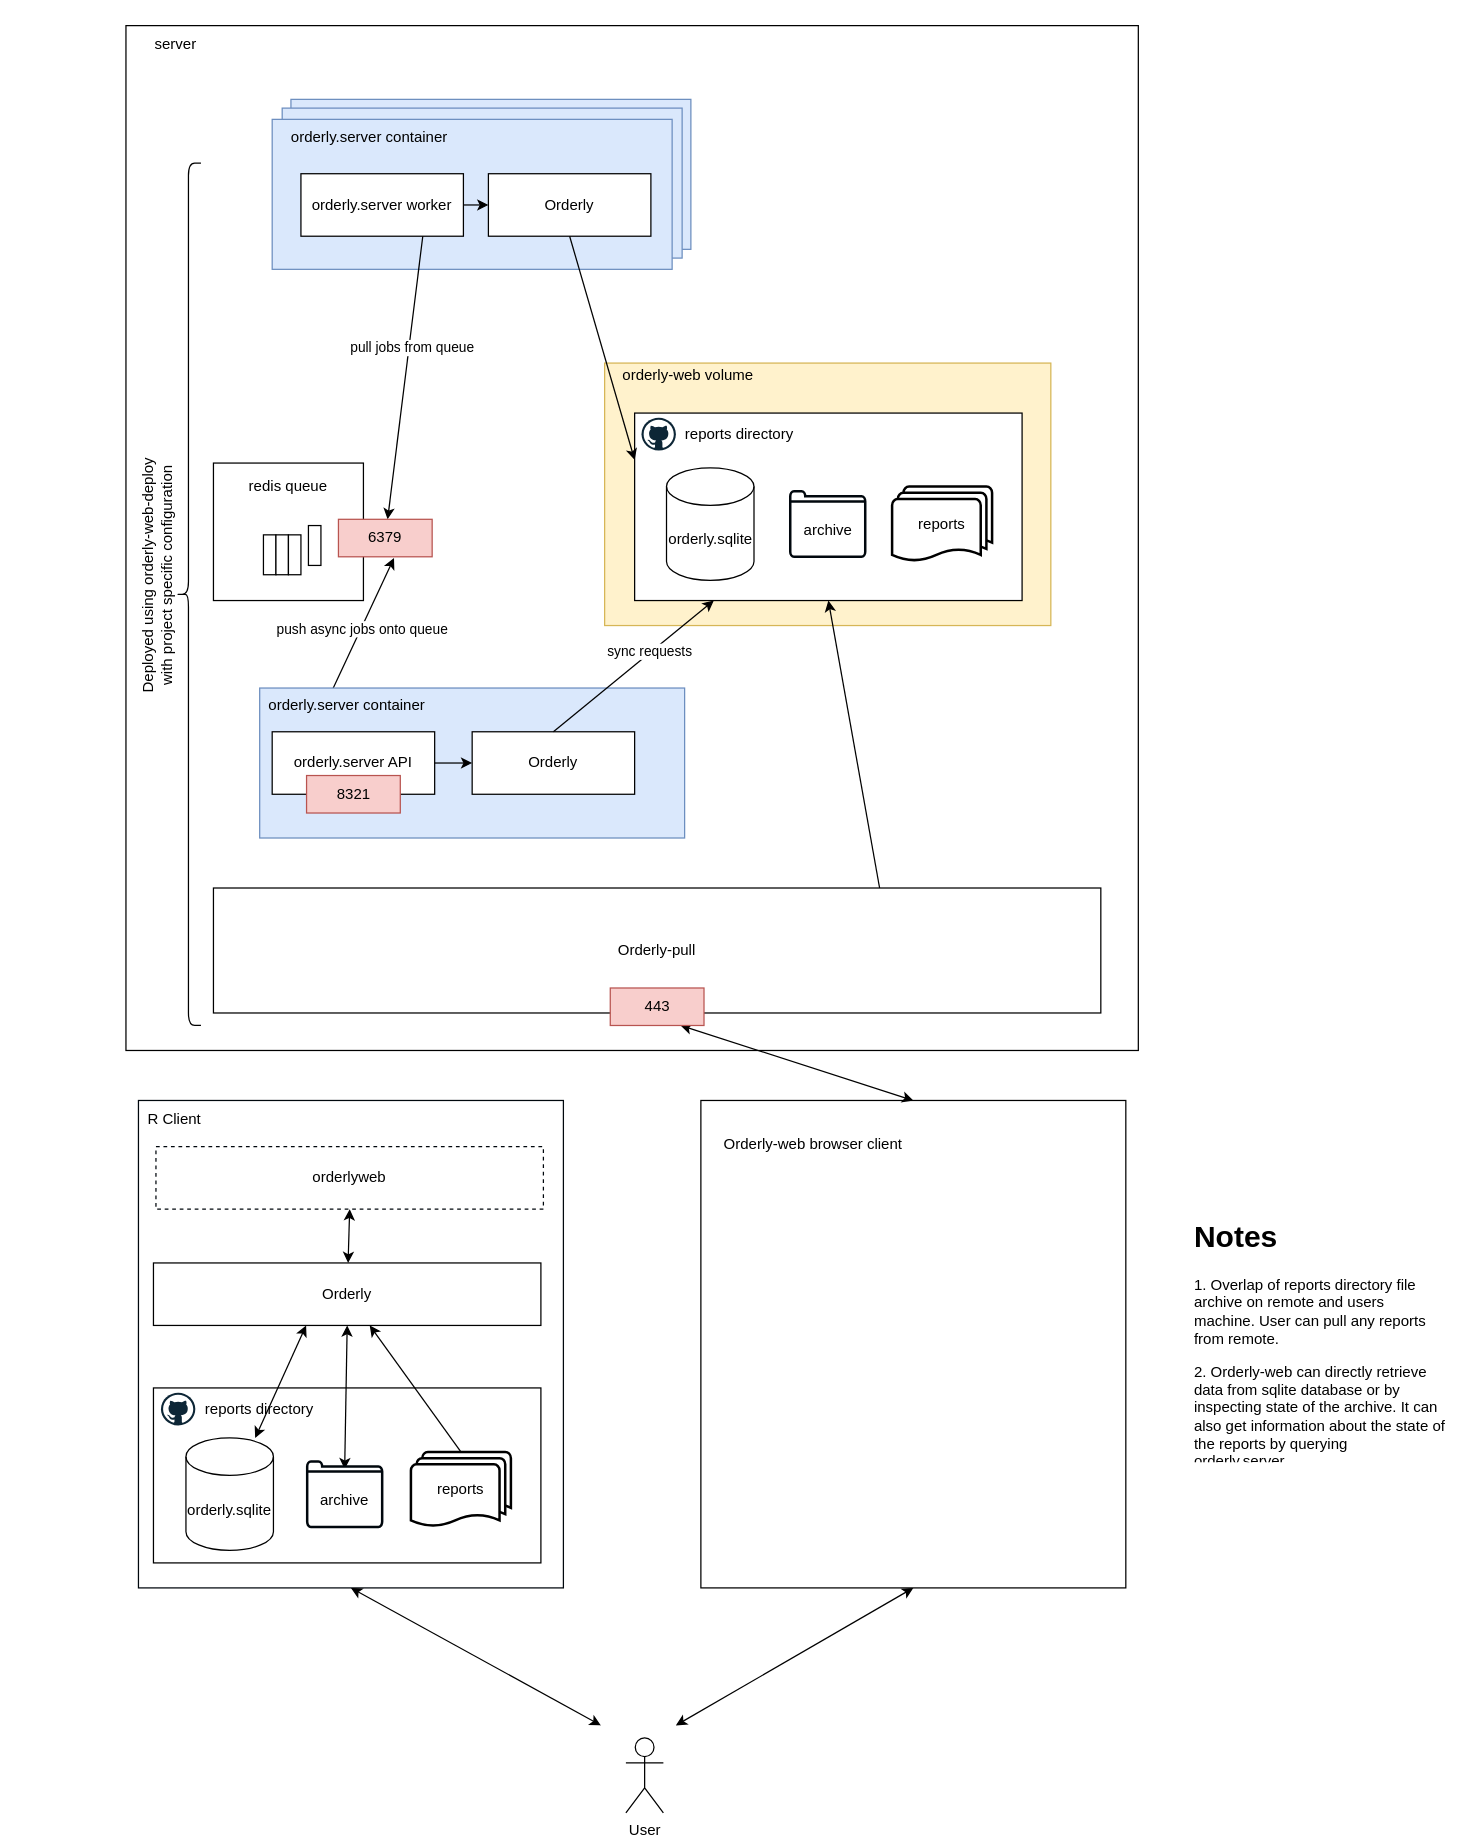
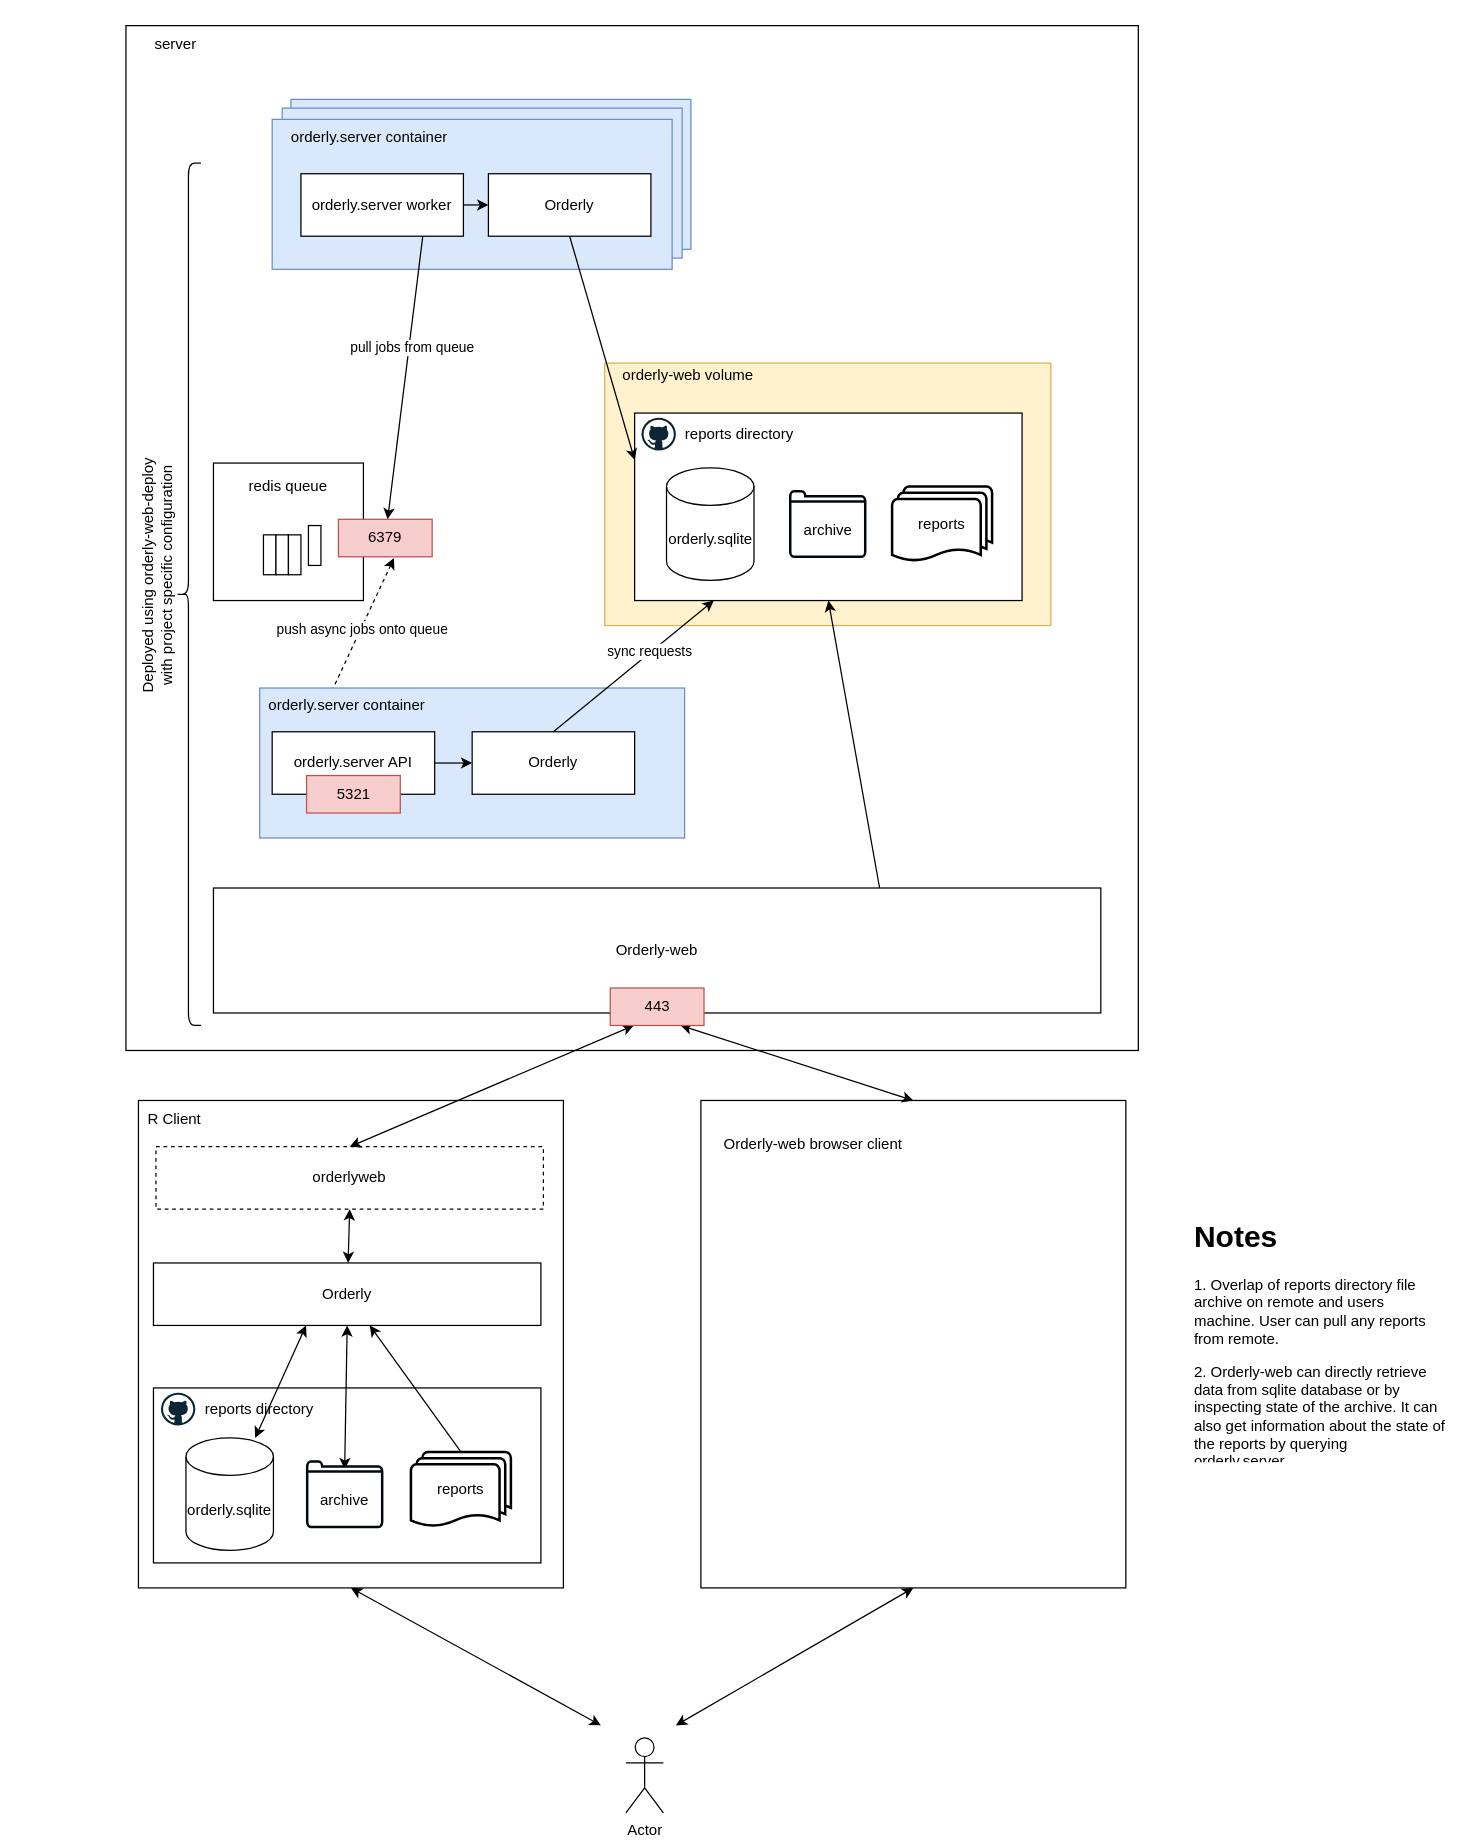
(377, 594) -> (377, 594)
(354, 794) -> (354, 794)
(657, 951) -> (657, 951)
none -> (491, 1086)
(645, 1831) -> (645, 1831)
